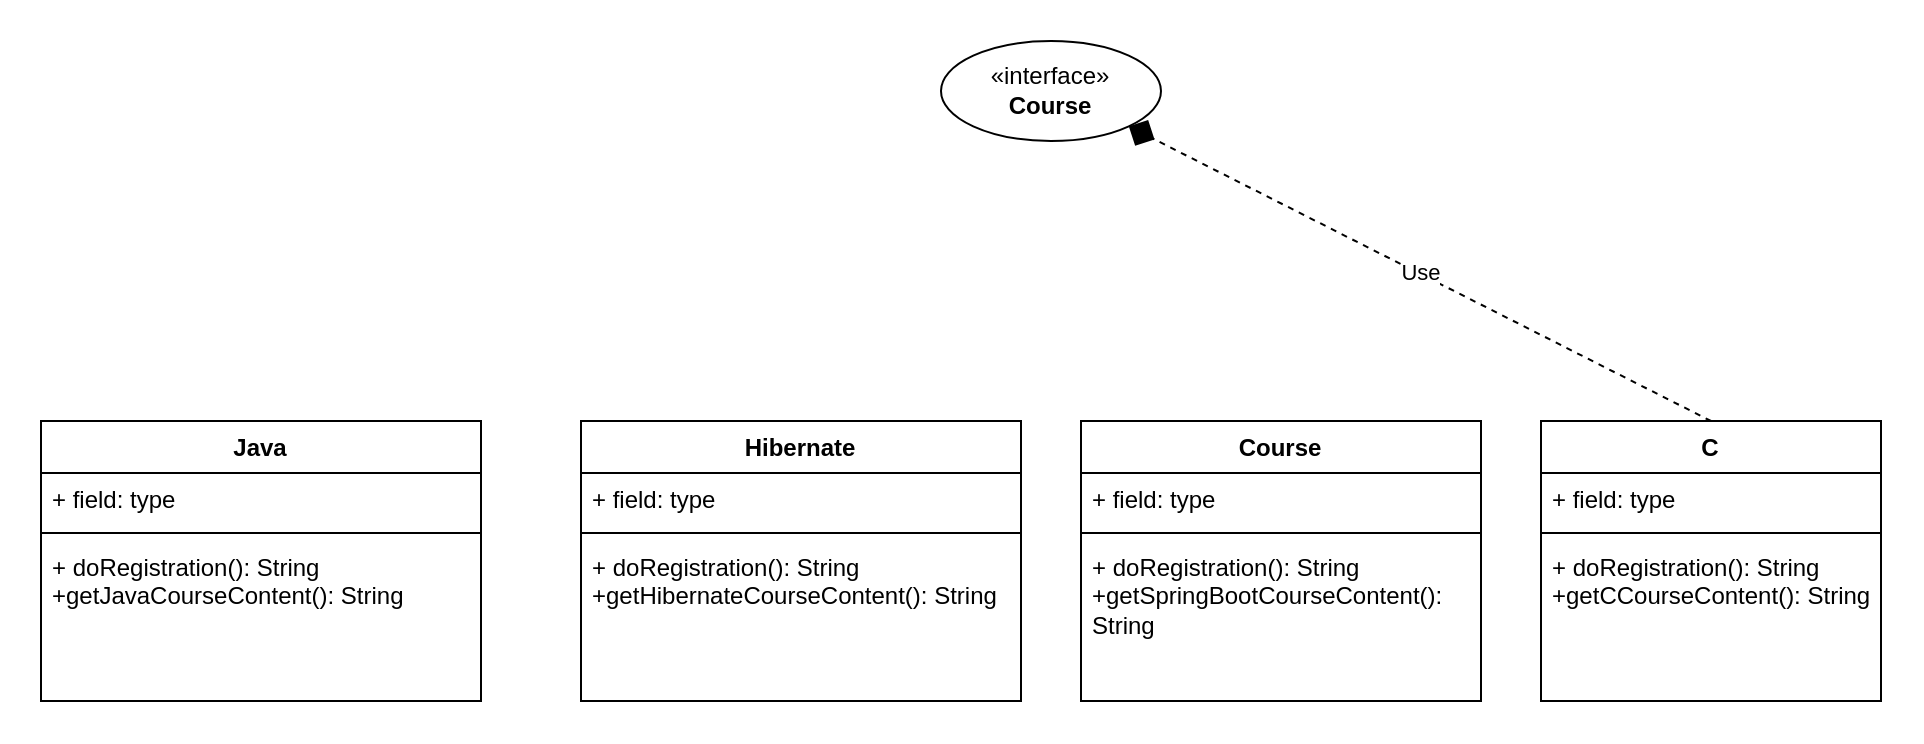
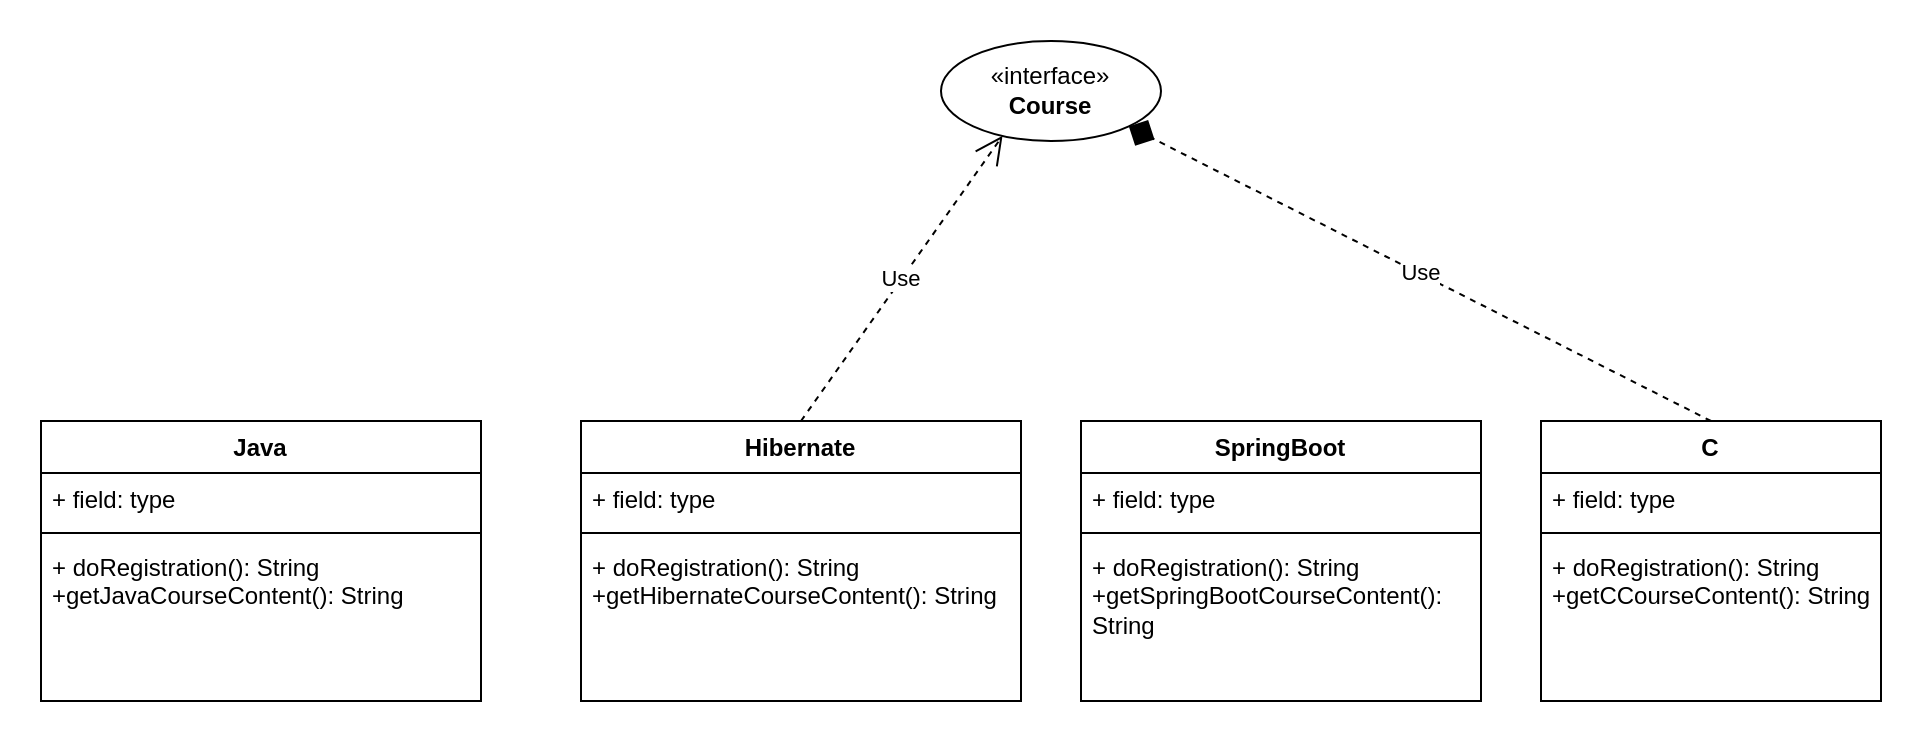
none -> (900, 280)
(1281, 449) -> (1281, 449)
